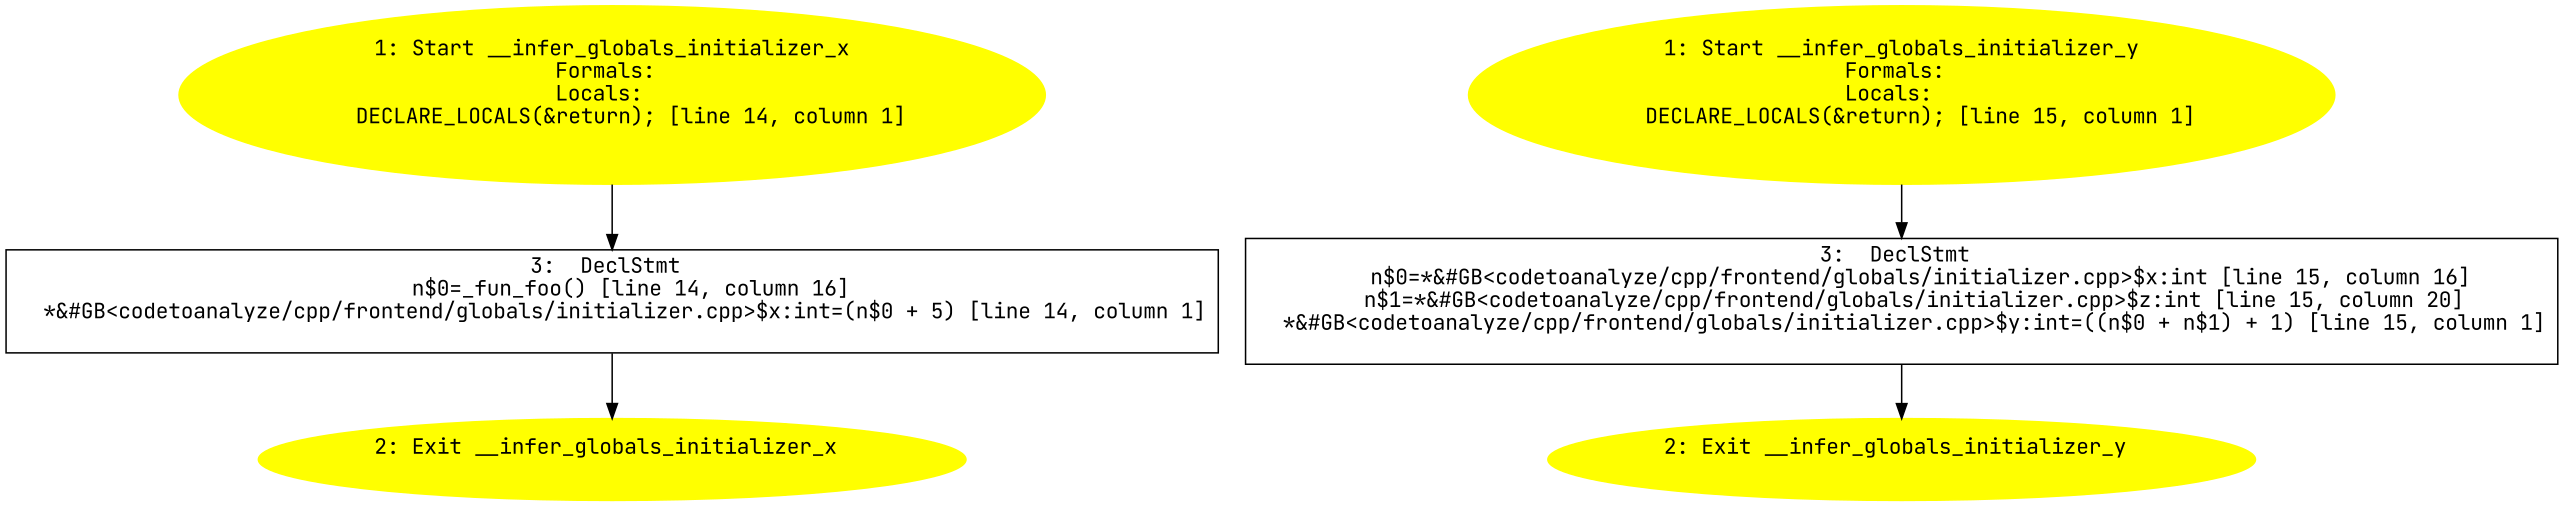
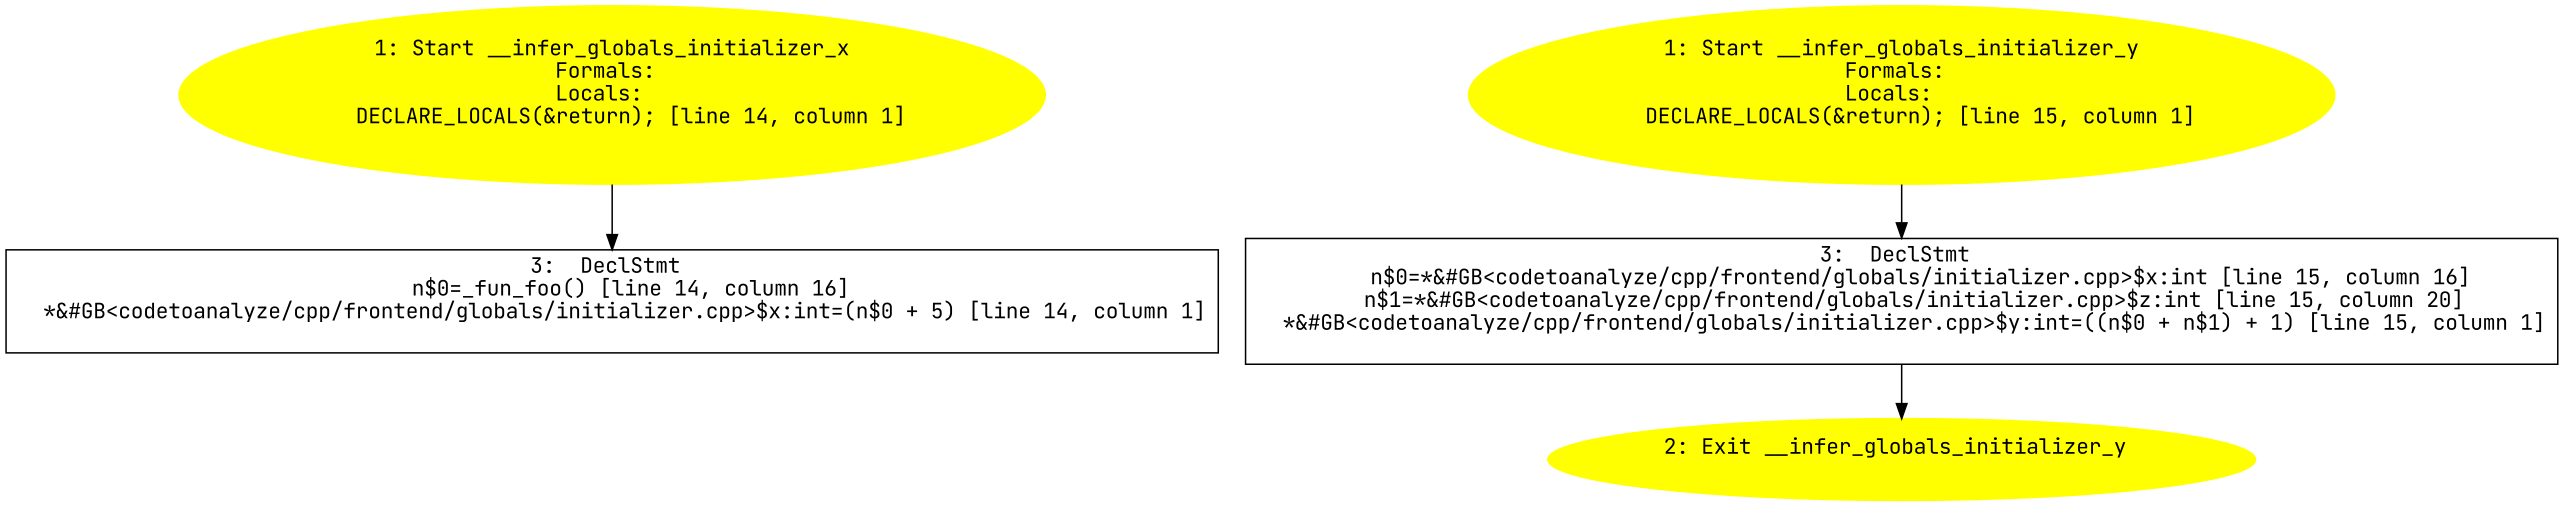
(612, 460) -> none
